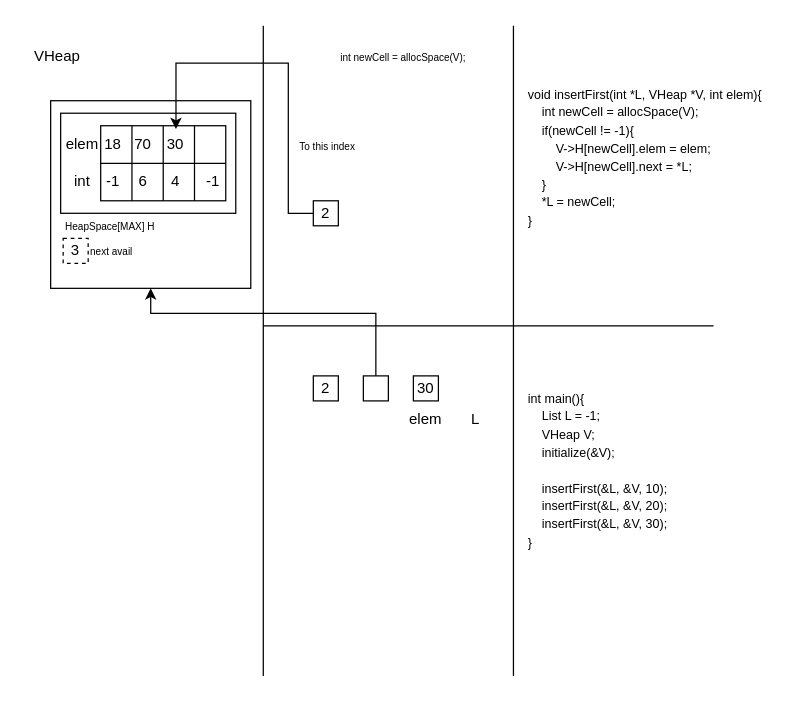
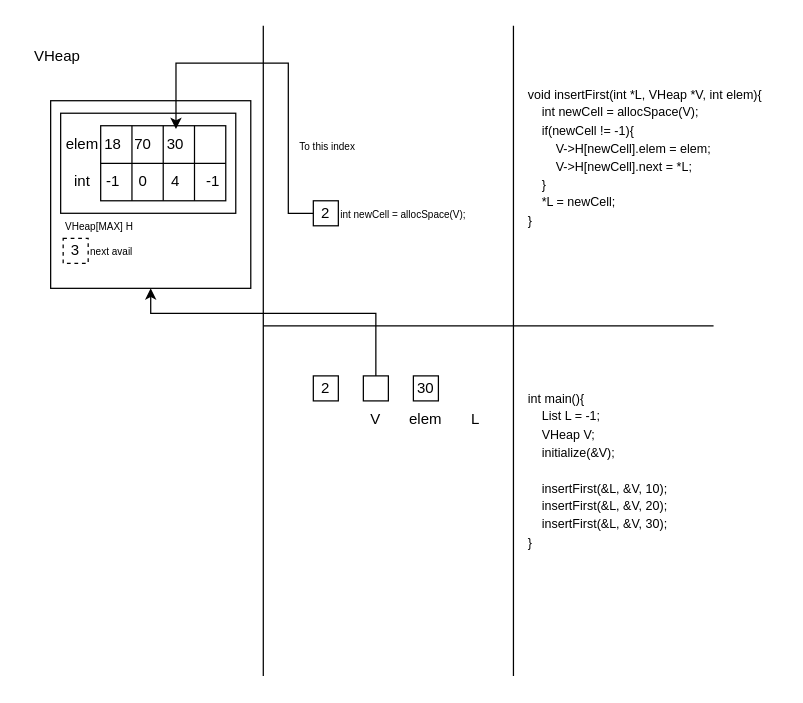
(404, 57) -> (404, 213)
(143, 182) -> (143, 182)
(127, 226) -> (116, 226)
none -> (376, 419)
